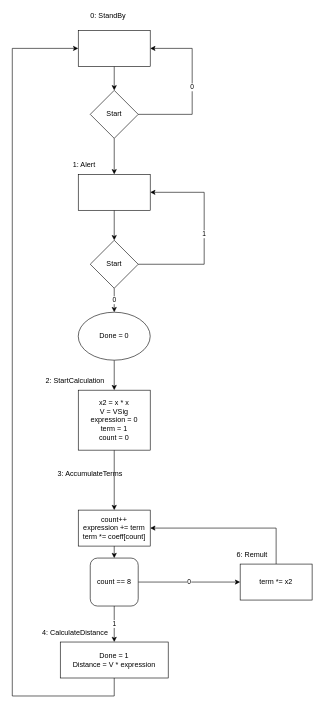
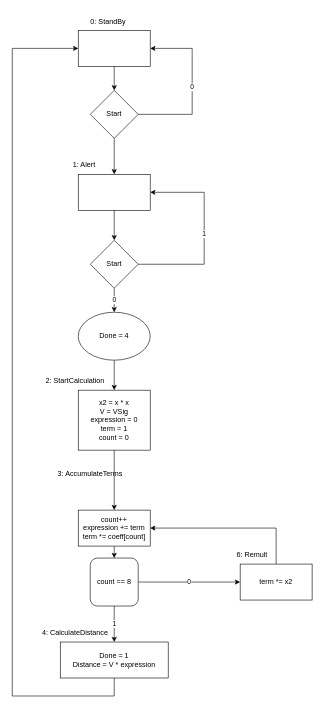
(108, 15) -> (108, 21)
(114, 336) -> (114, 336)
